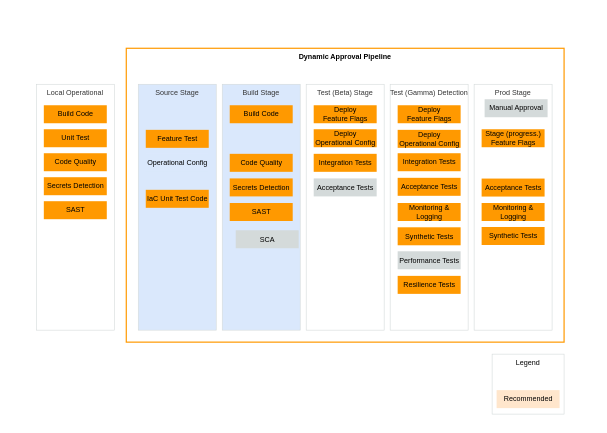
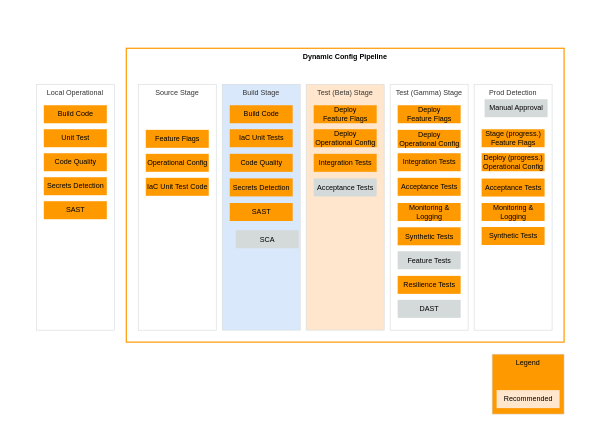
(345, 56) -> (345, 56)
(429, 92) -> (429, 92)
(513, 92) -> (513, 92)
none -> (261, 138)
(178, 139) -> (178, 139)
none -> (513, 162)
(177, 163) -> (177, 163)
(177, 199) -> (177, 187)
(177, 207) -> (177, 207)
(345, 207) -> (345, 207)
(430, 261) -> (430, 261)
none -> (429, 309)
(528, 384) -> (528, 384)
